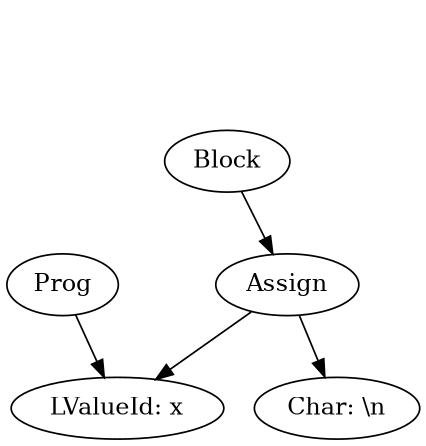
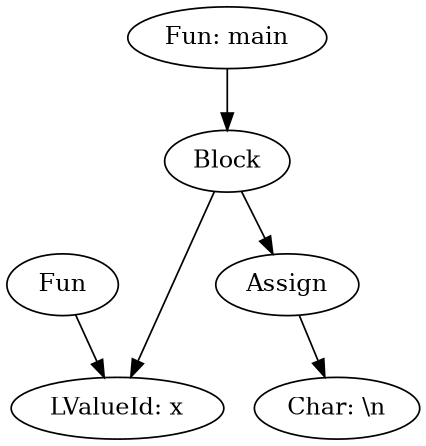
none -> (227, 38)
(63, 285) -> (63, 285)
(211, 341) -> (176, 276)
